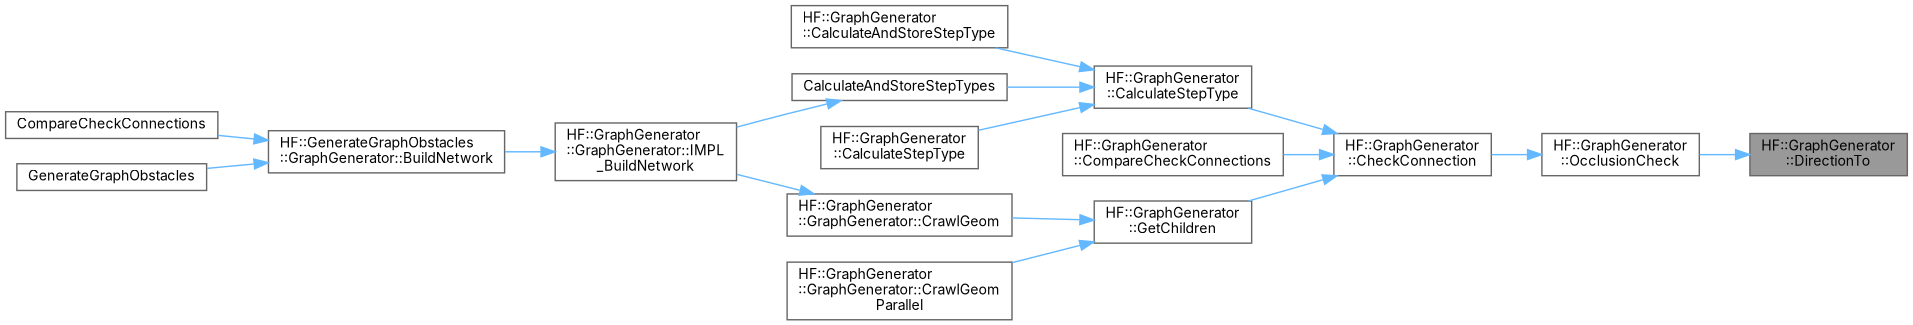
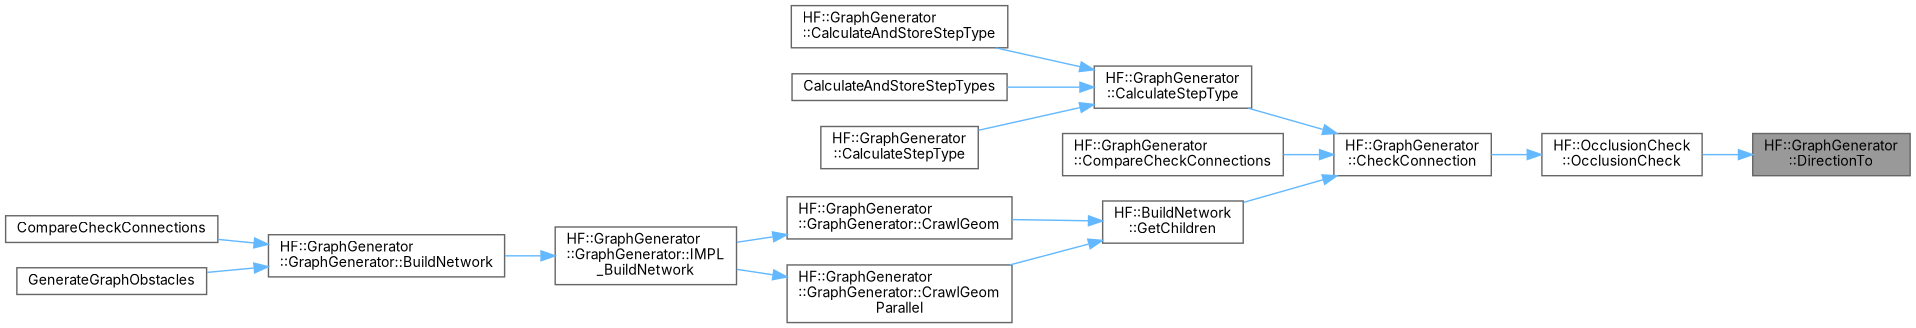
(782, 115) -> (755, 272)
(387, 152) -> (387, 256)
(1621, 155) -> (1622, 155)
(1173, 222) -> (1173, 222)
